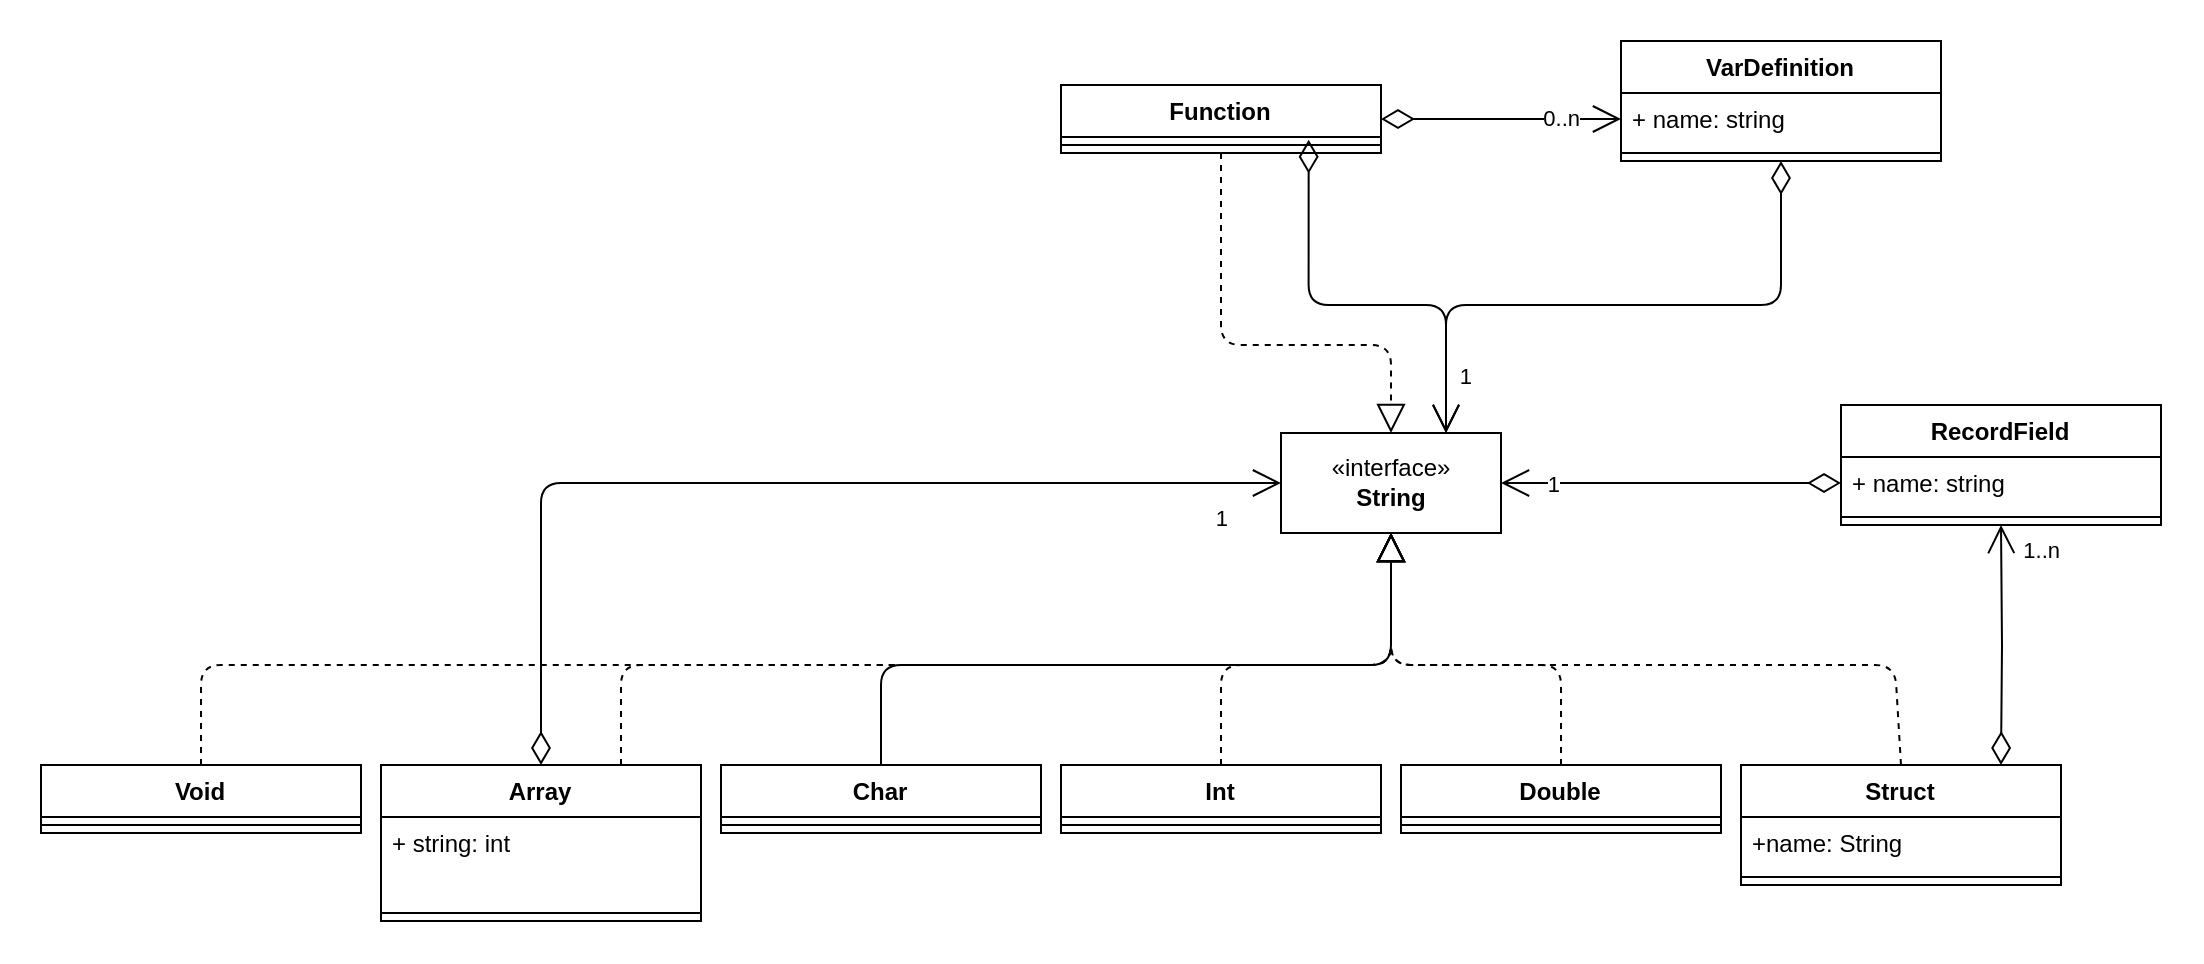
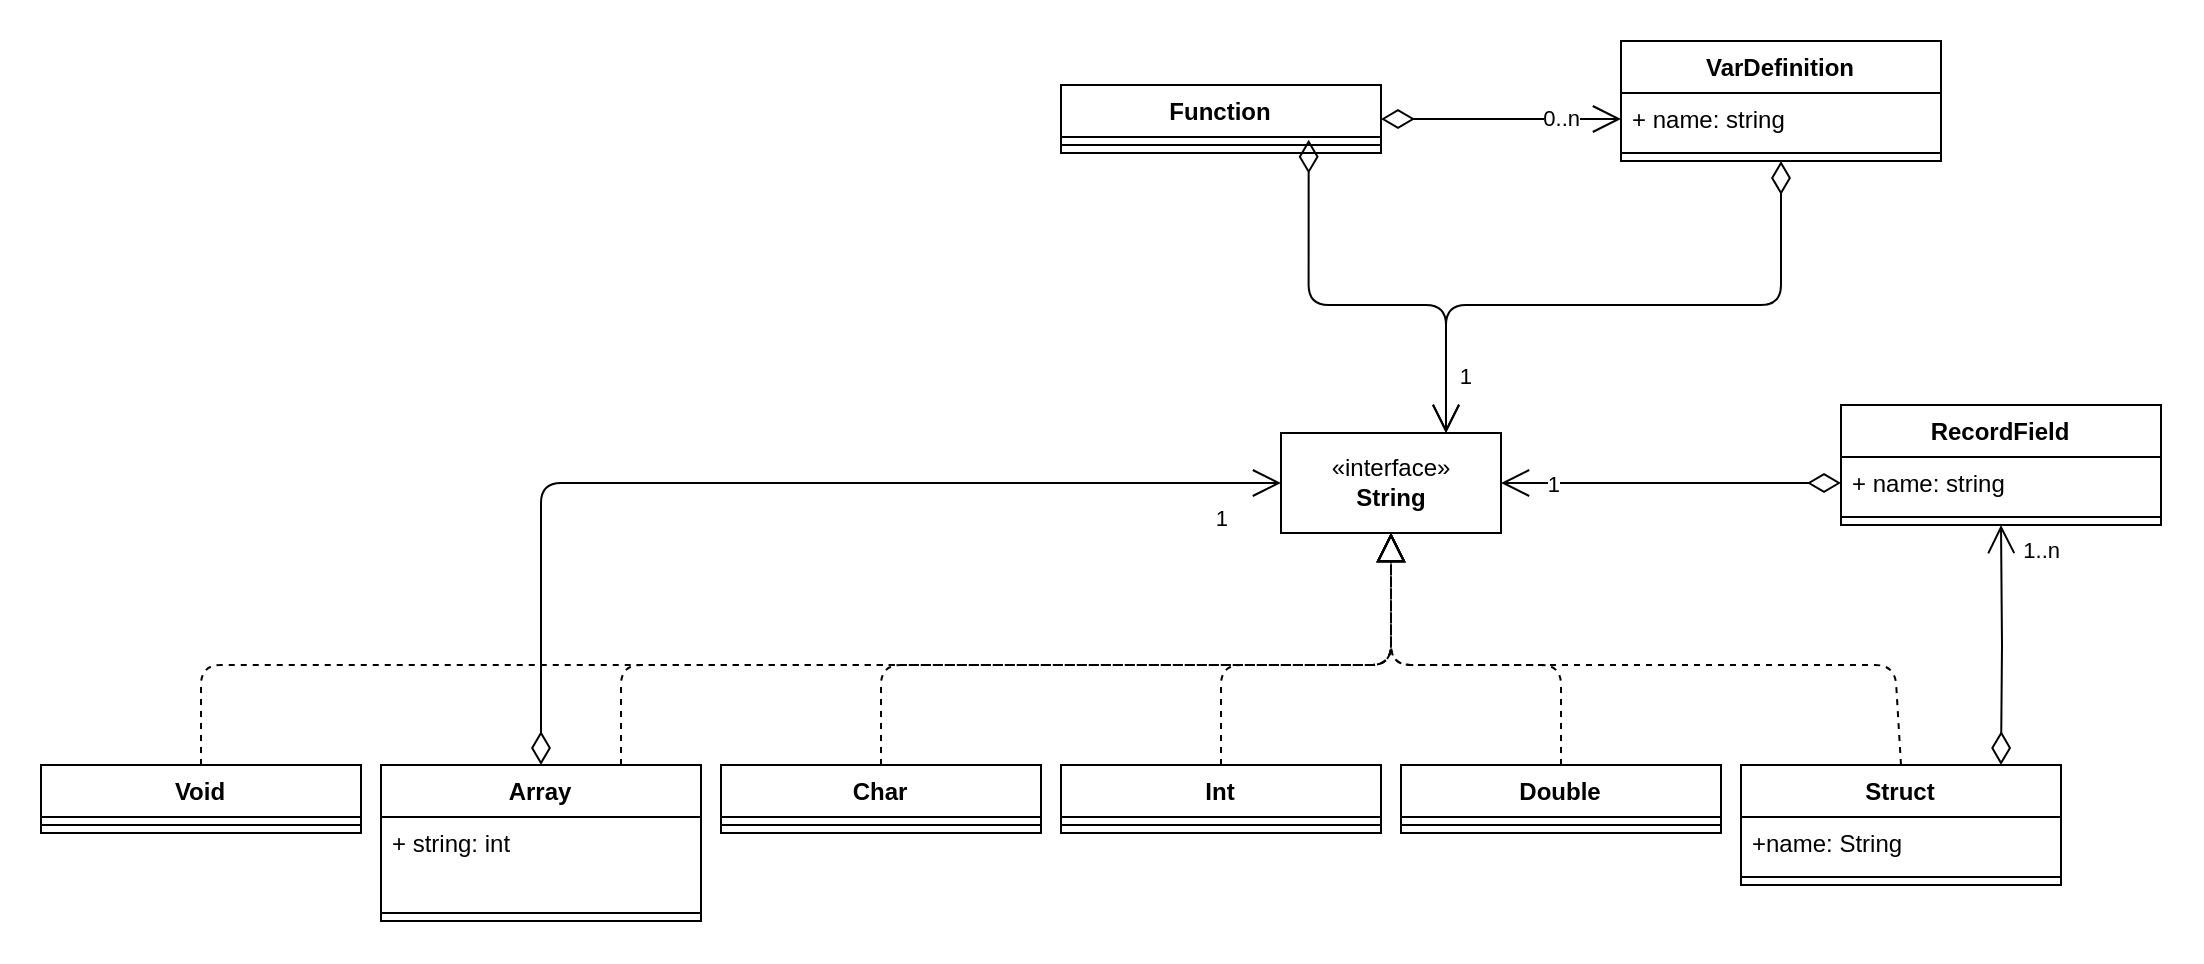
(1241, 345) -> none
(881, 716) -> (881, 716)
